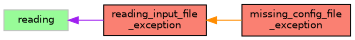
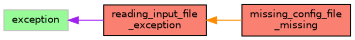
(36, 20) -> (36, 20)
(296, 20) -> (296, 20)
